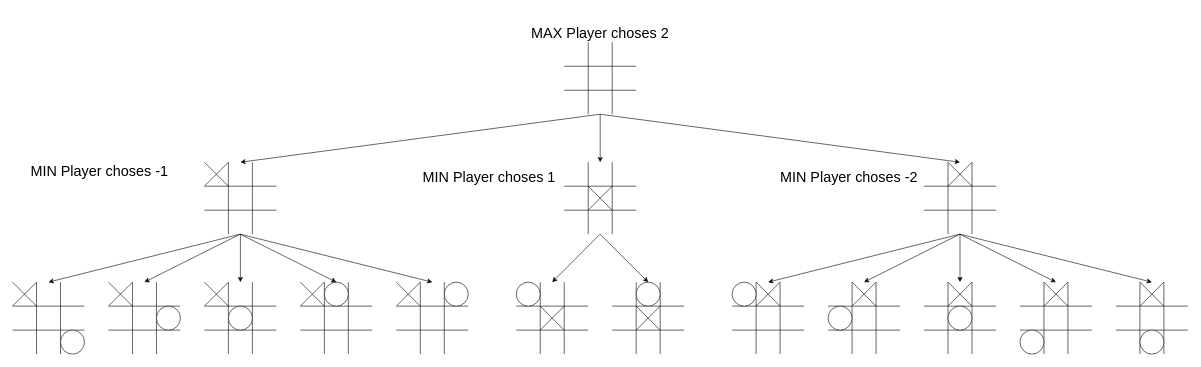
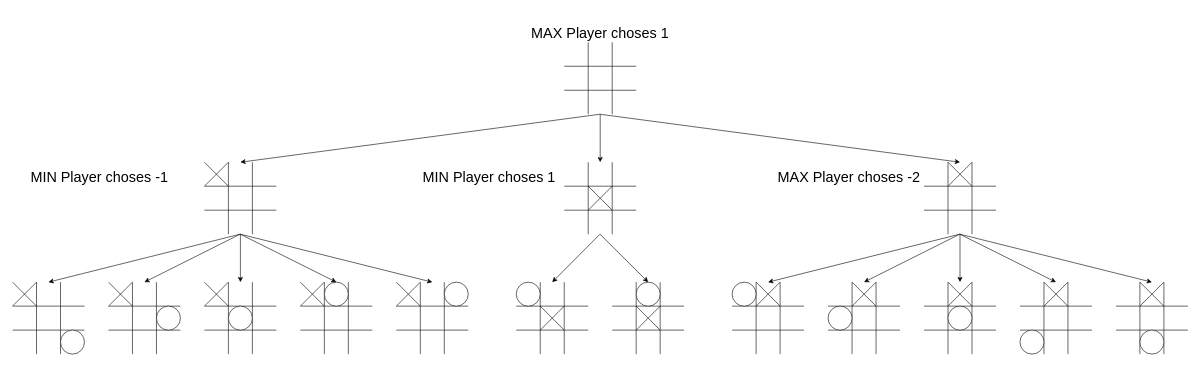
(600, 33) -> (600, 33)
(99, 171) -> (99, 177)
(849, 177) -> (849, 177)
